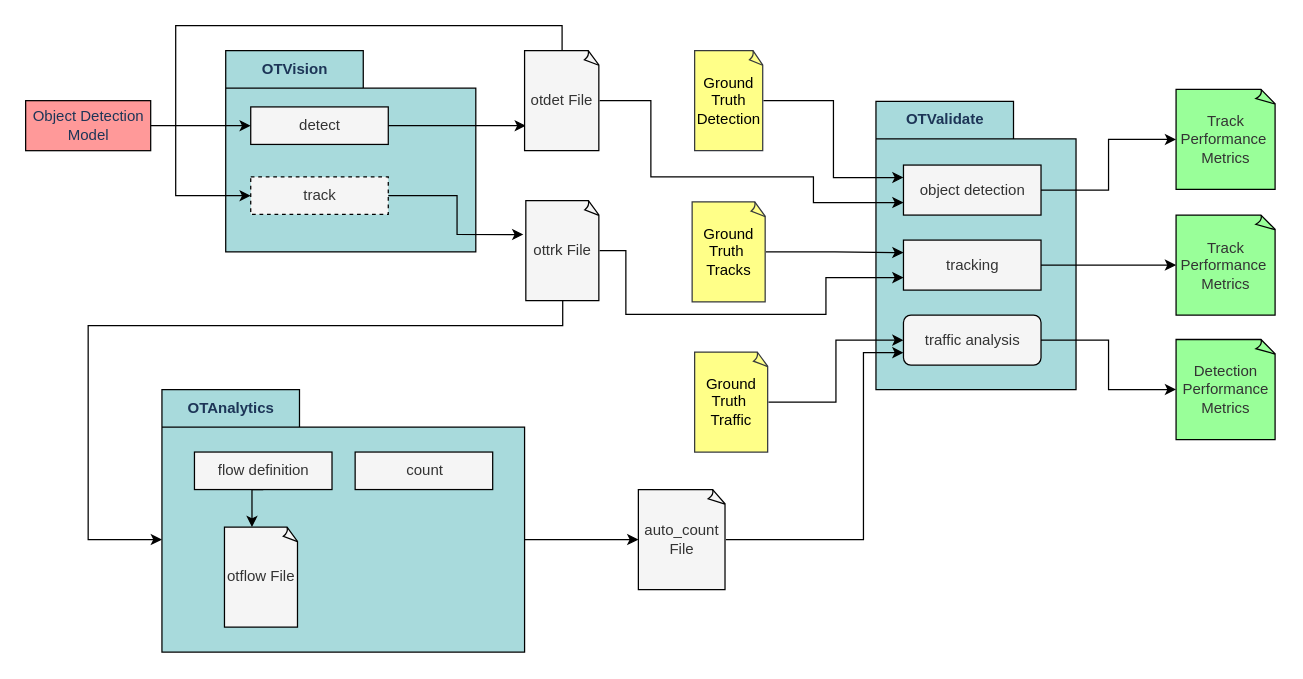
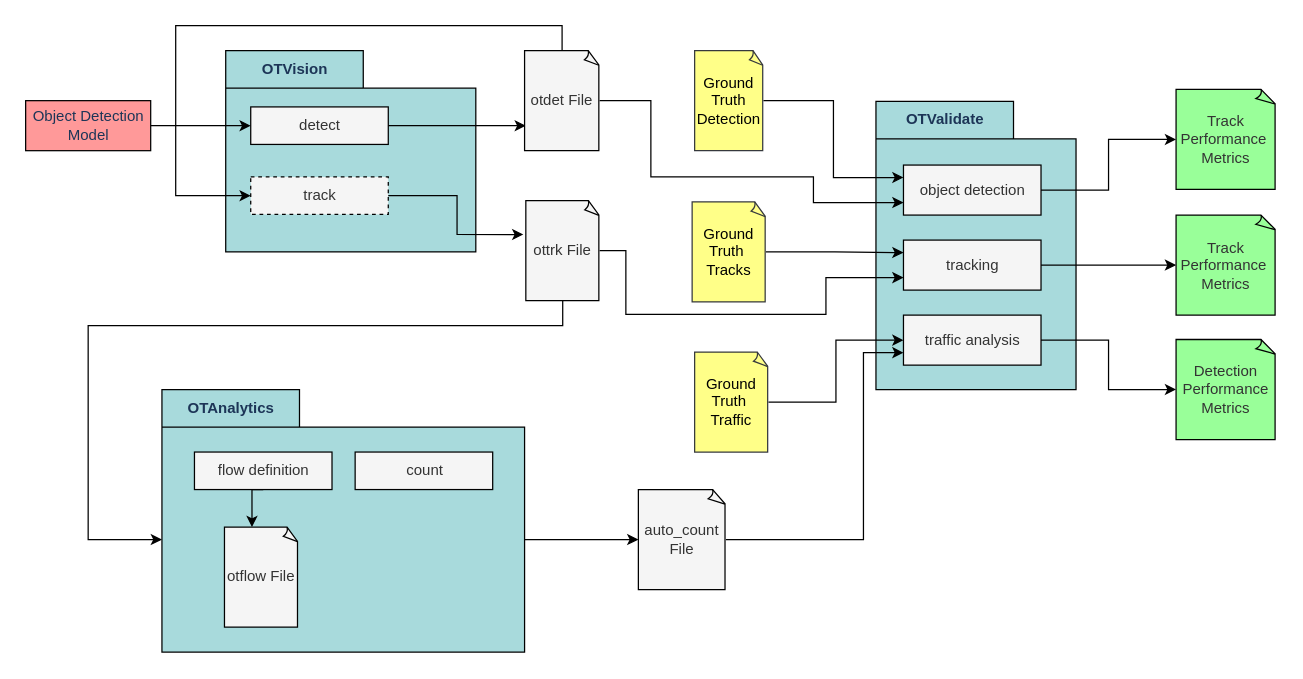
(972, 340) -> (972, 340)
